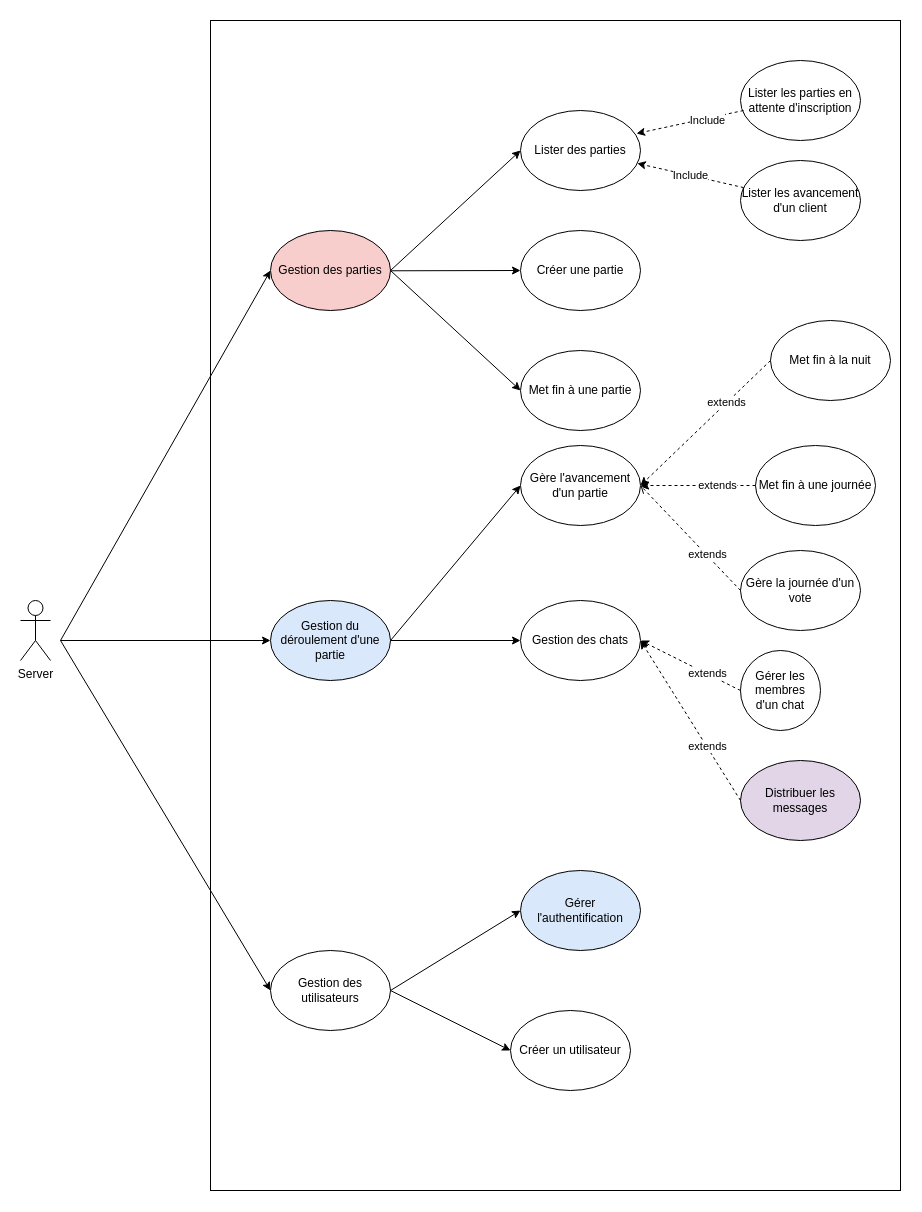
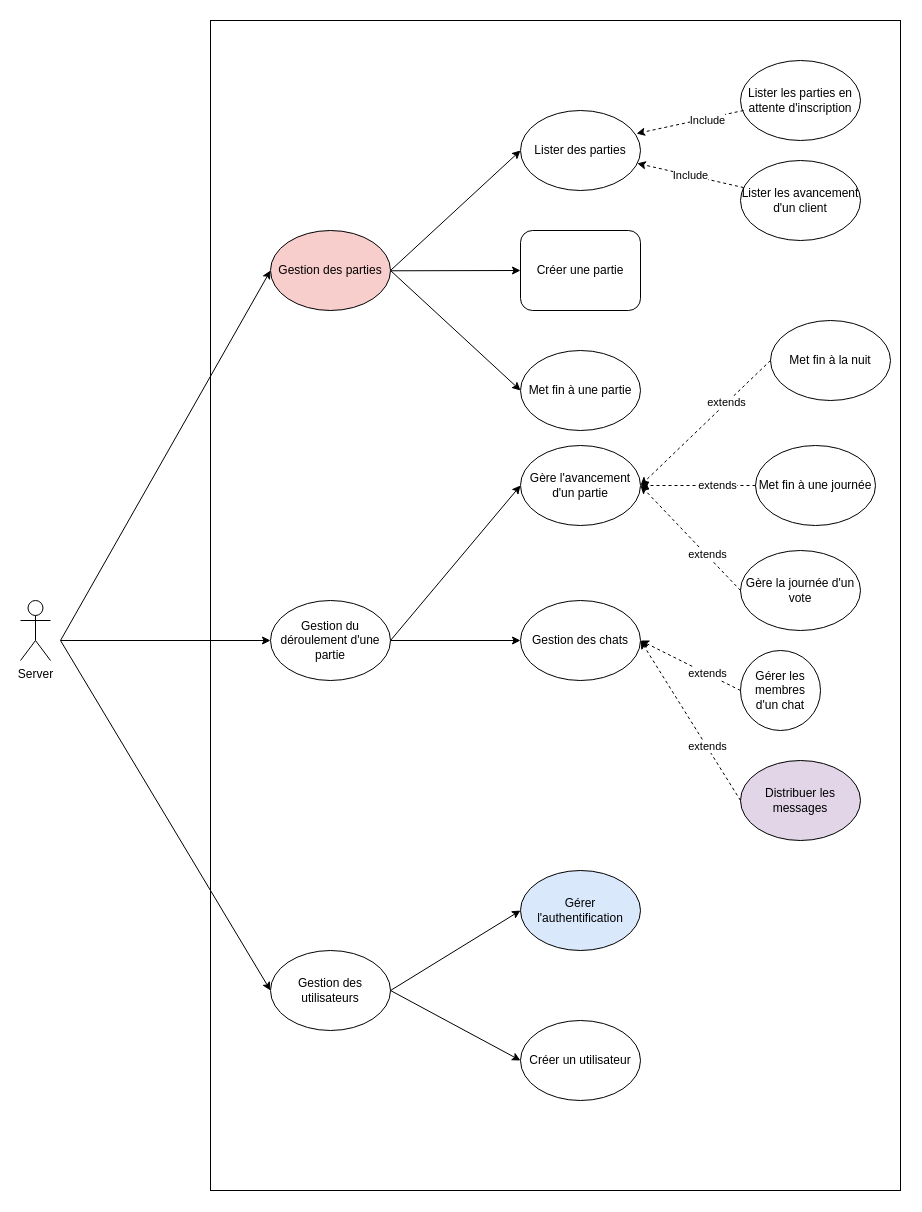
(581, 271) -> (581, 271)
(644, 489) -> (646, 491)
(331, 641) -> (331, 641)
(571, 1051) -> (581, 1061)
